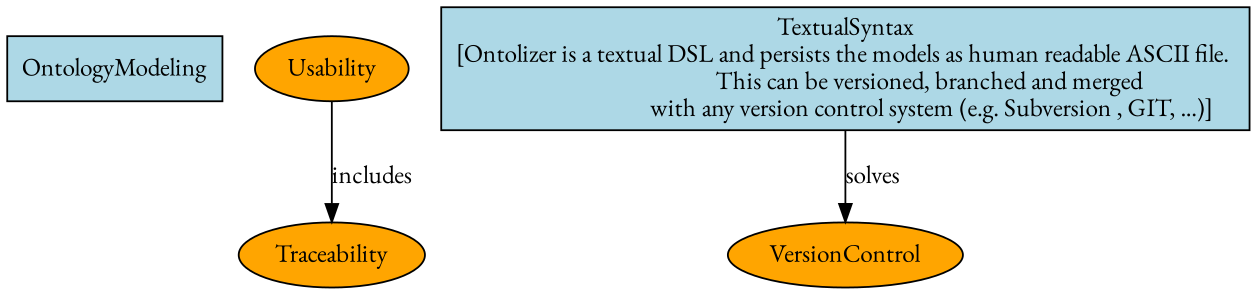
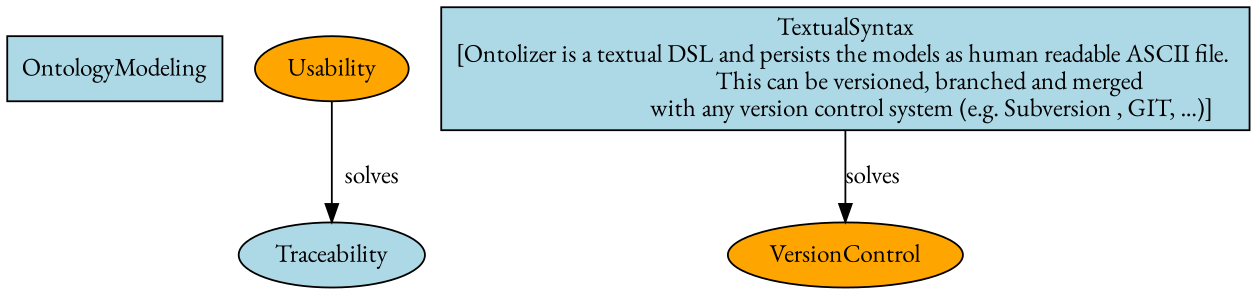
(373, 176) -> (373, 176)
(332, 255) -> (332, 255)
